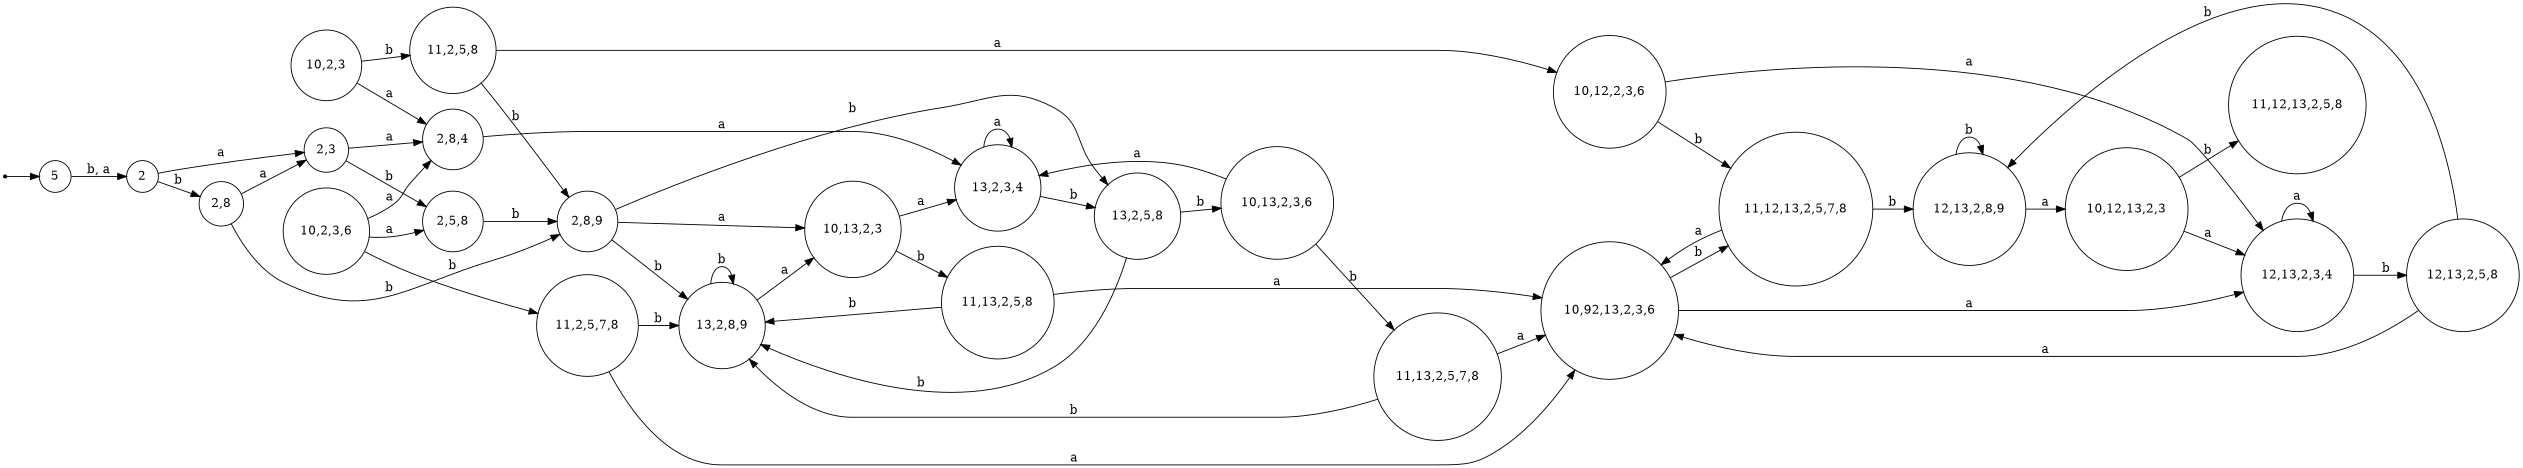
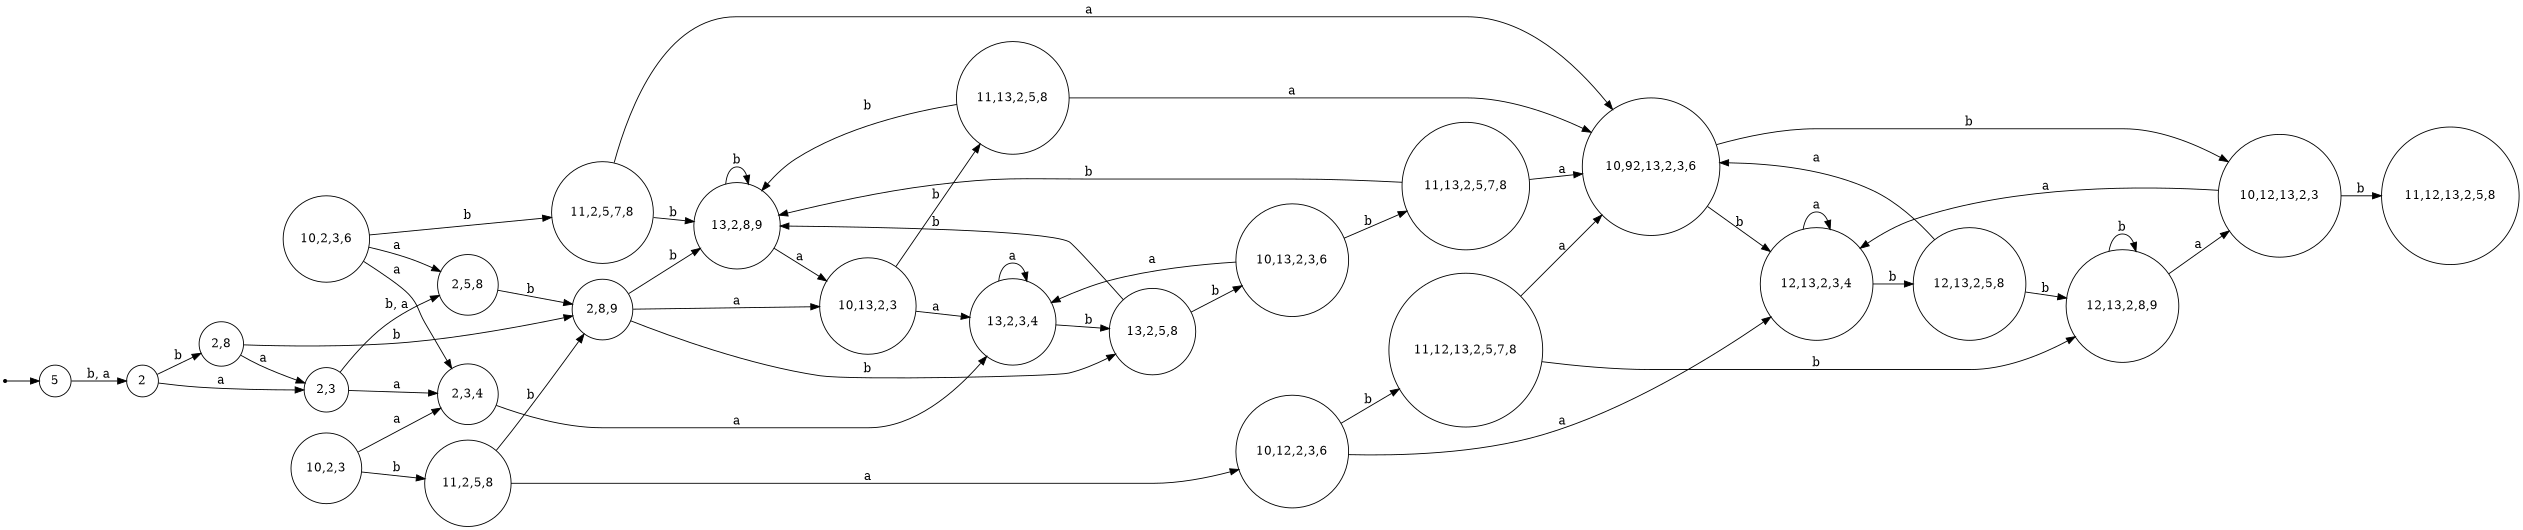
(453, 139) -> (468, 394)
(390, 177) -> (397, 305)
(1695, 264) -> (1970, 129)
(1969, 304) -> (1740, 223)
